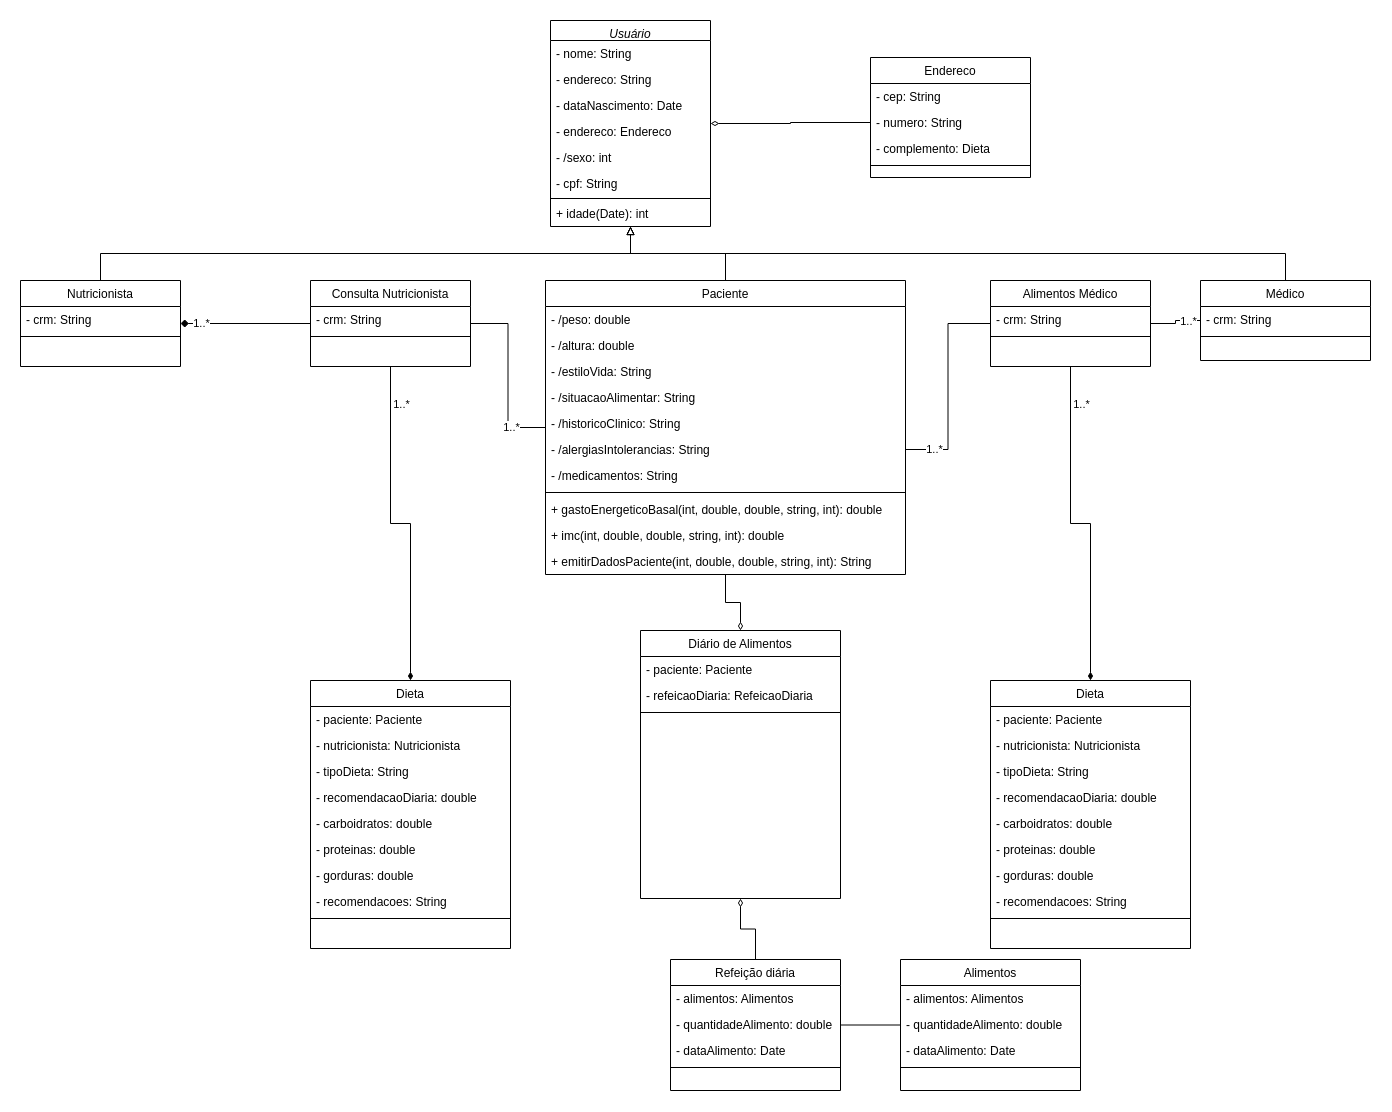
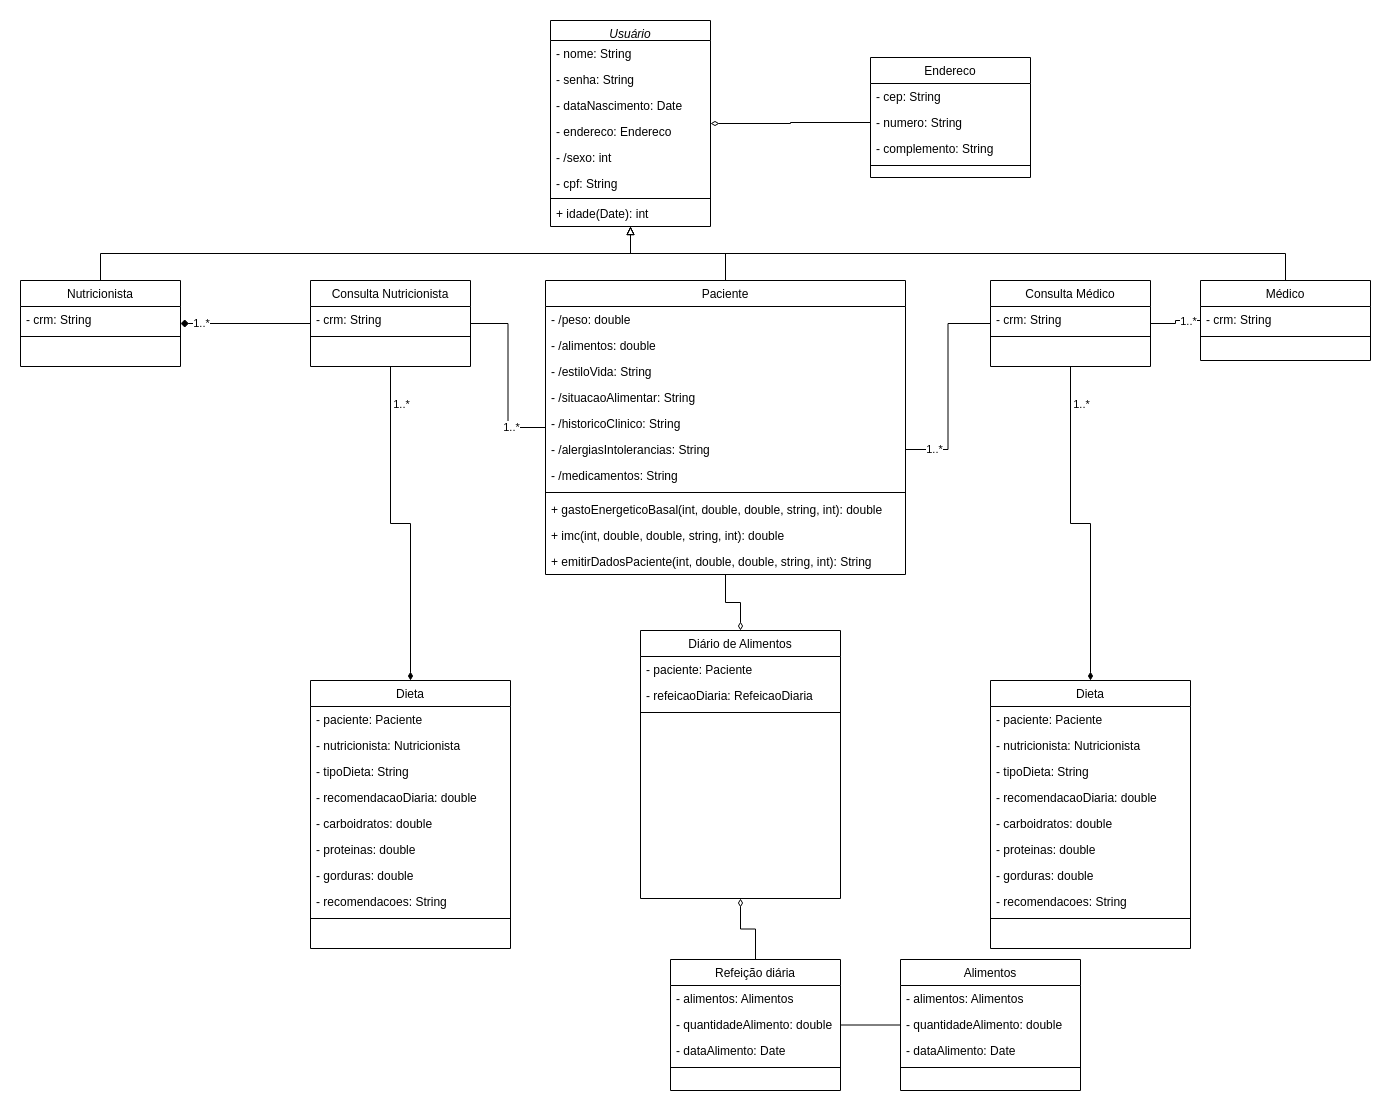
(610, 80) -> (600, 80)
(935, 149) -> (939, 149)
(1070, 294) -> (1070, 294)
(600, 346) -> (609, 346)
